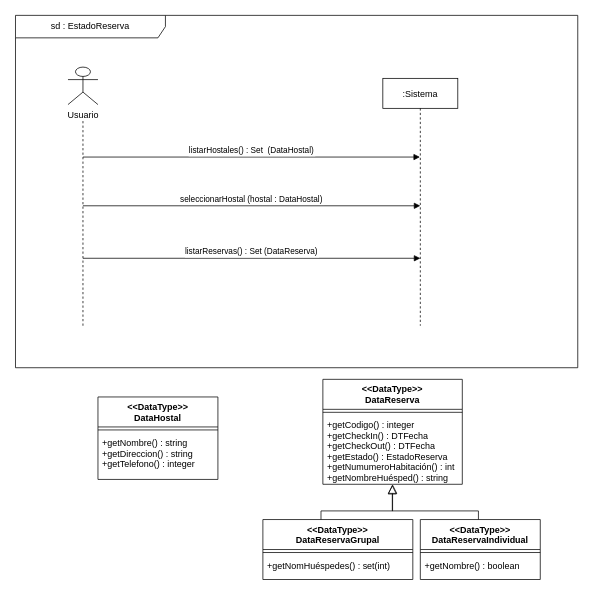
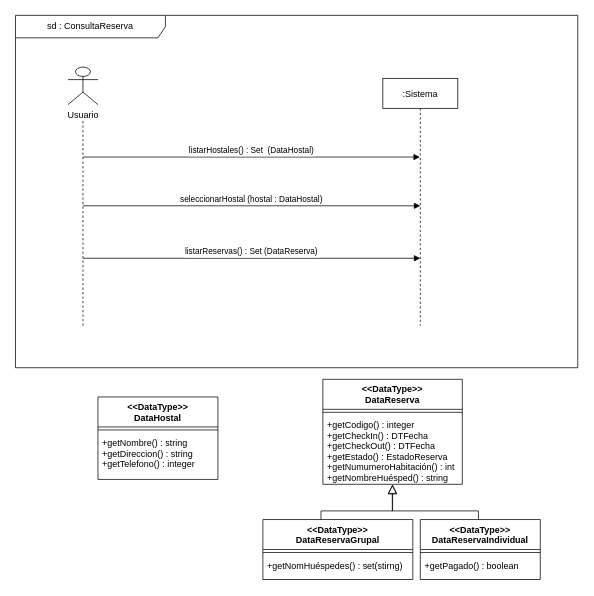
(90, 27) -> (90, 27)
(335, 566) -> (343, 566)
(475, 566) -> (475, 566)
